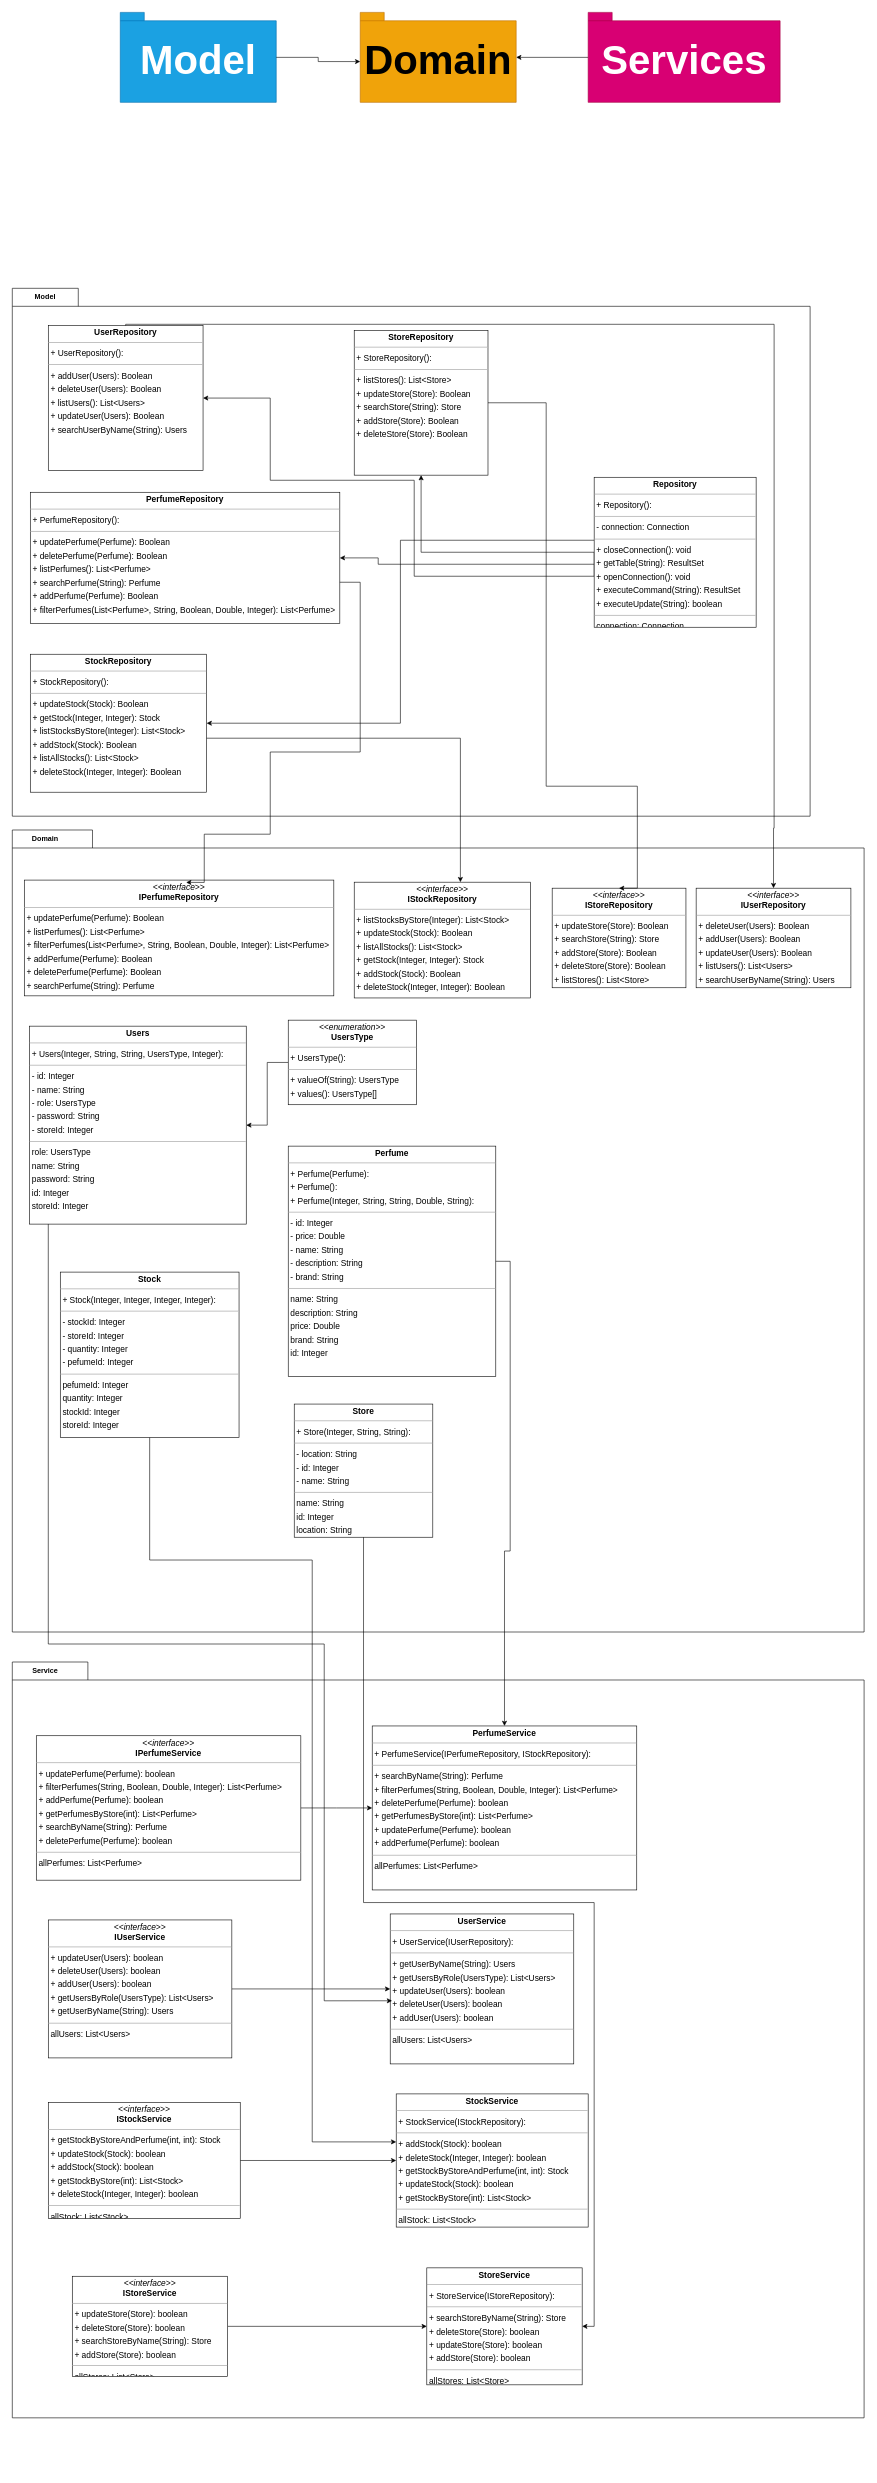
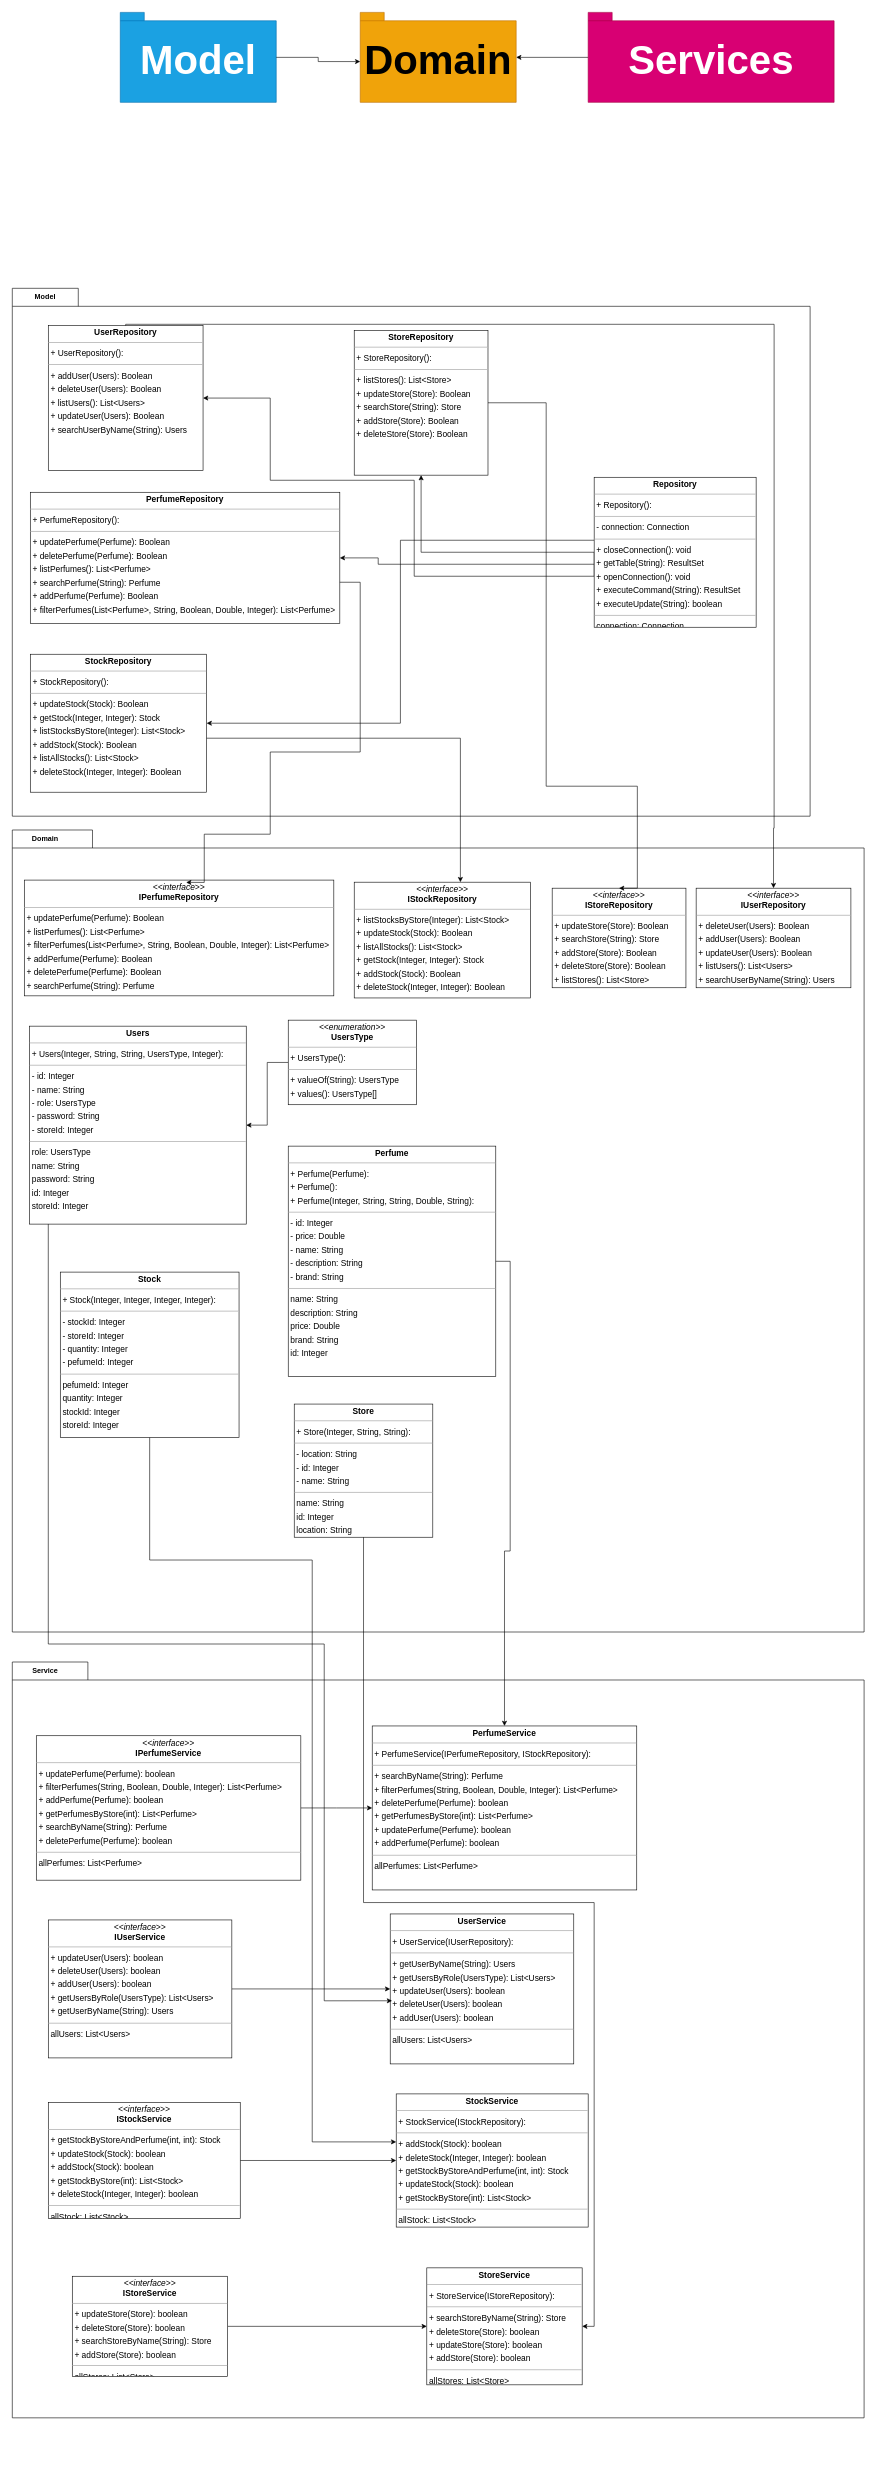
(684, 57) -> (711, 57)
